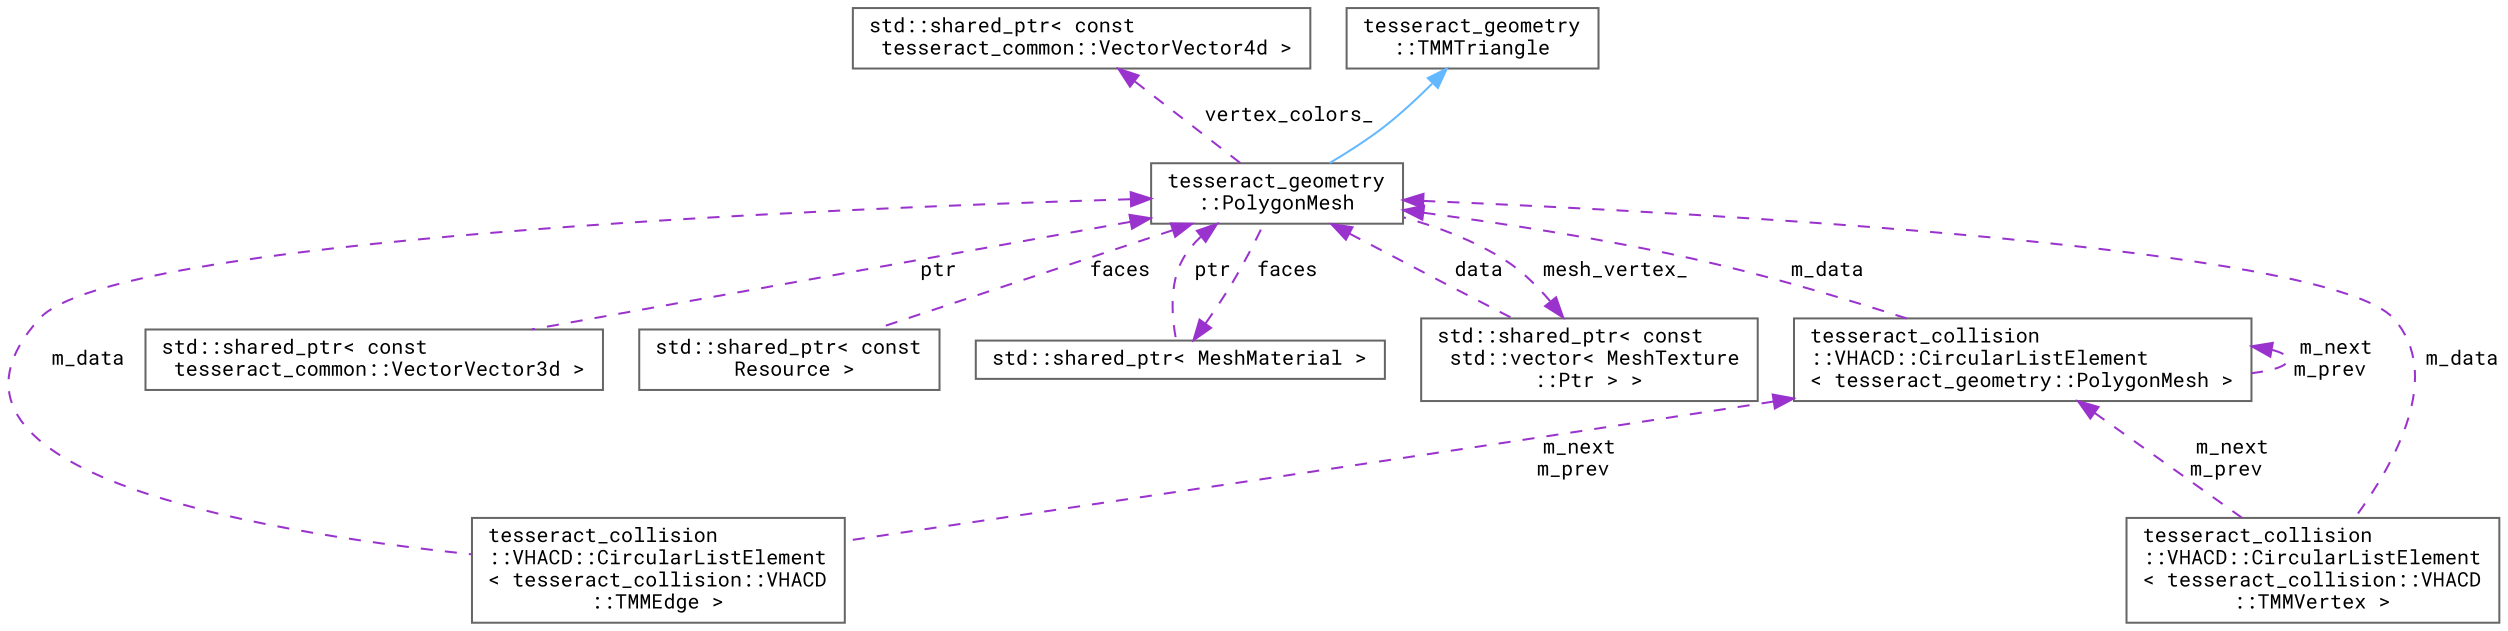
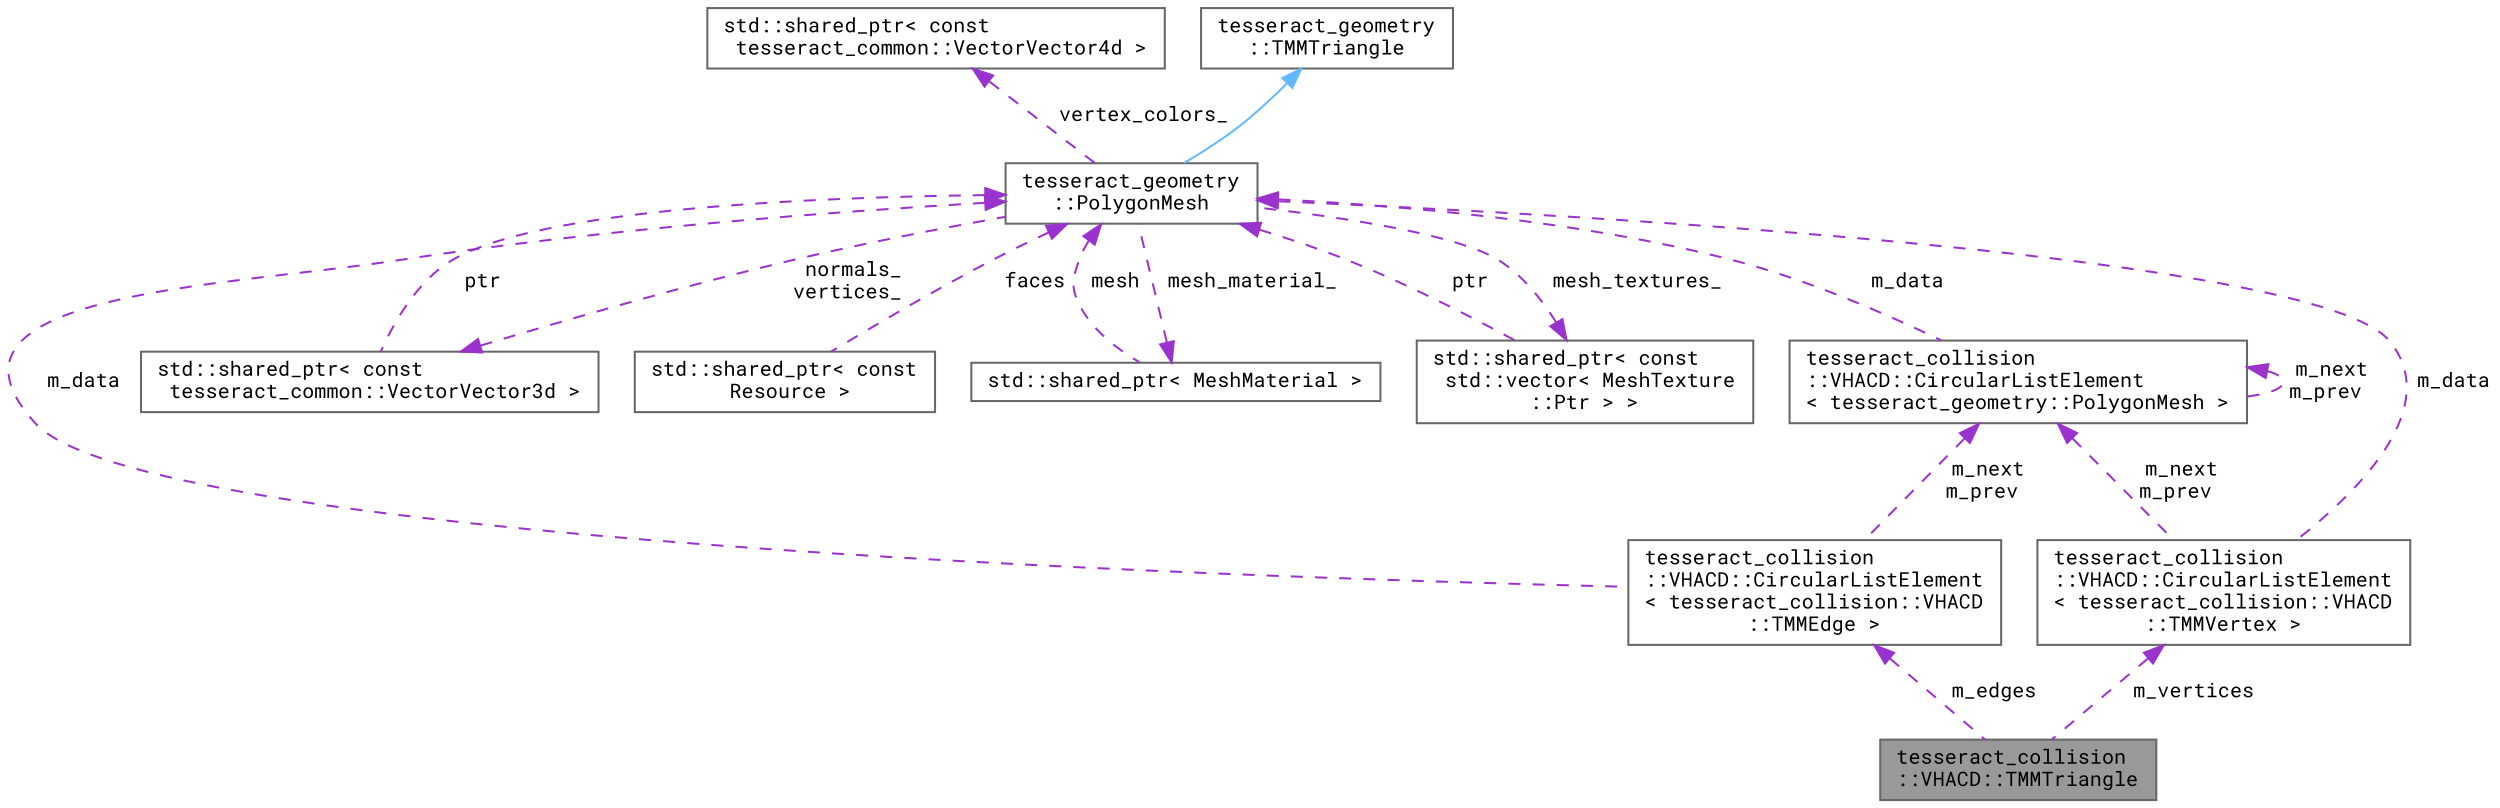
(1208, 271) -> (1110, 282)
(1282, 271) -> (1247, 282)
(1474, 271) -> (1465, 282)
(1611, 271) -> (1632, 282)
none -> (741, 273)
none -> (2018, 770)
